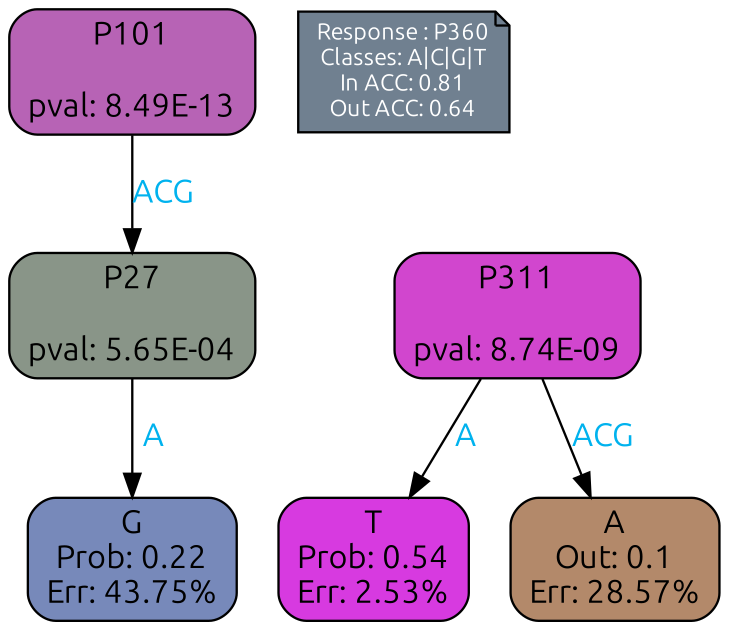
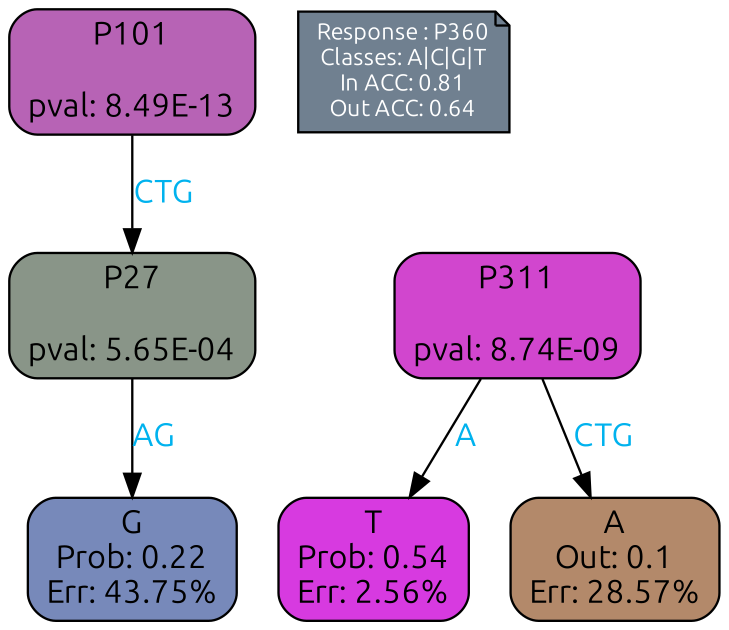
(164, 194) -> (164, 194)
(154, 437) -> (154, 437)
(603, 437) -> (603, 437)
(374, 559) -> (374, 559)
